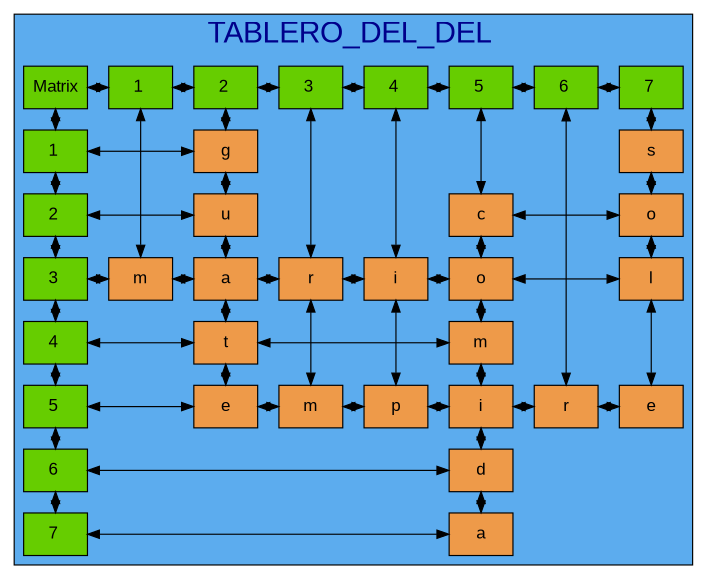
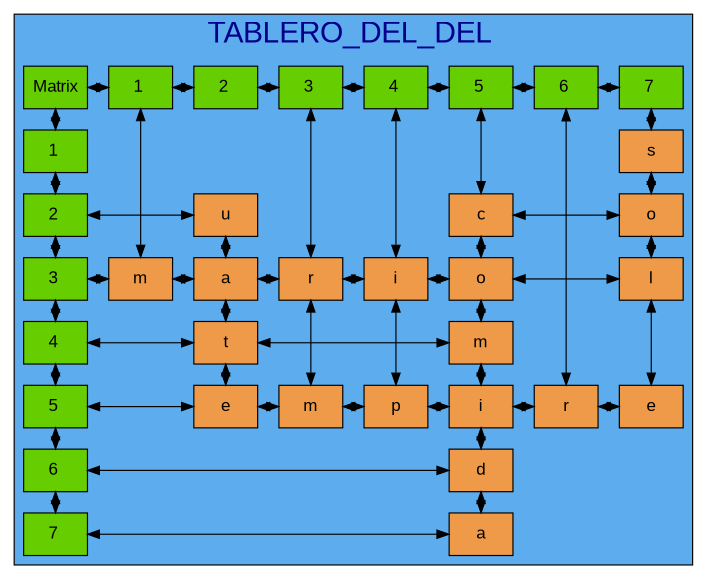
(226, 151) -> none
